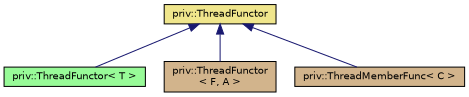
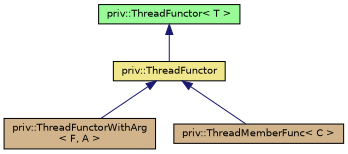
(143, 47) -> (169, 48)
(220, 77) -> (80, 134)
